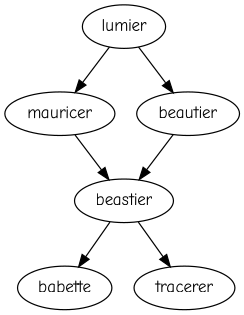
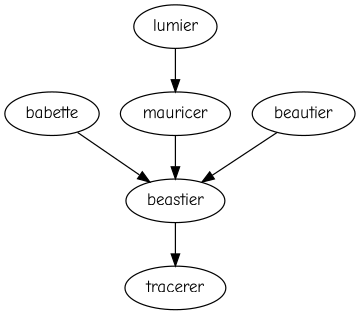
(152, 65) -> none
(98, 239) -> (108, 154)
